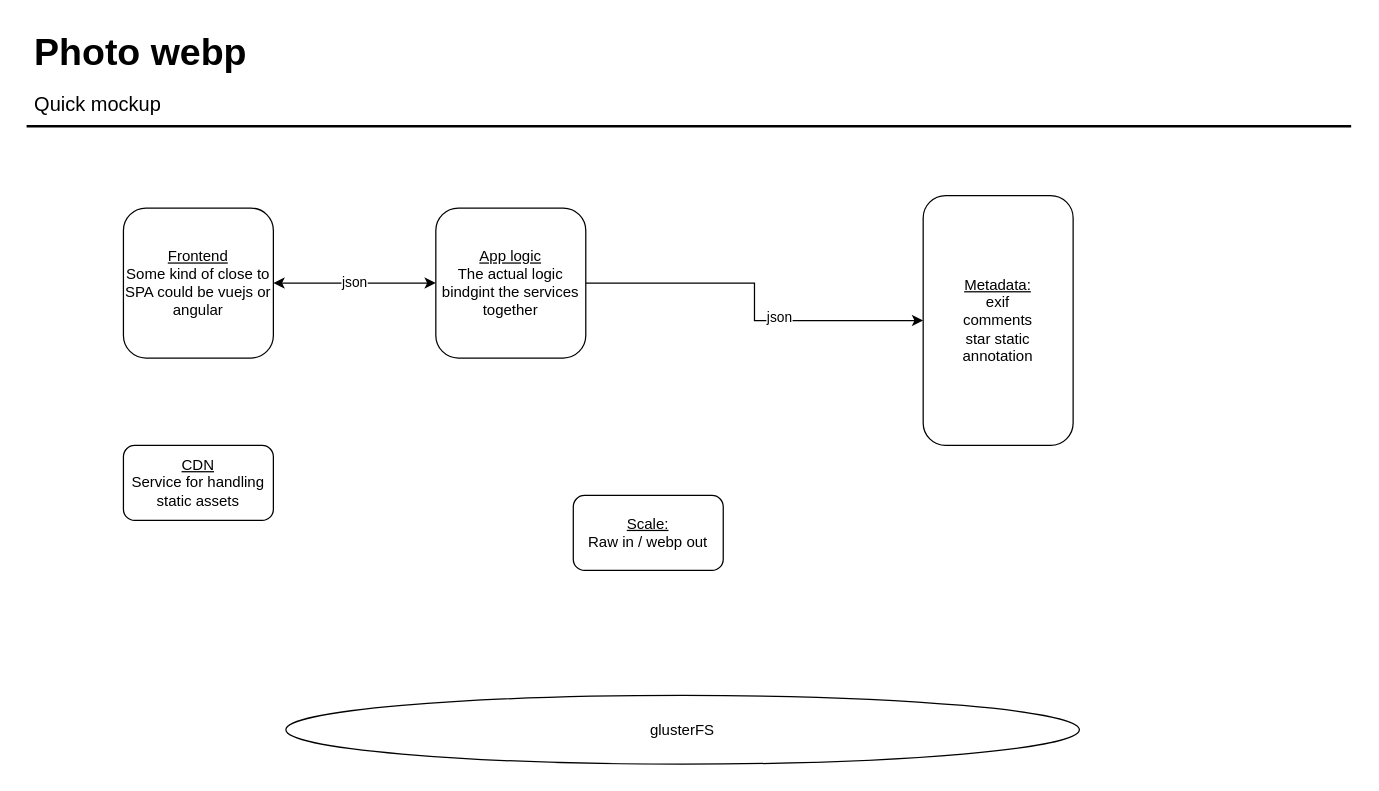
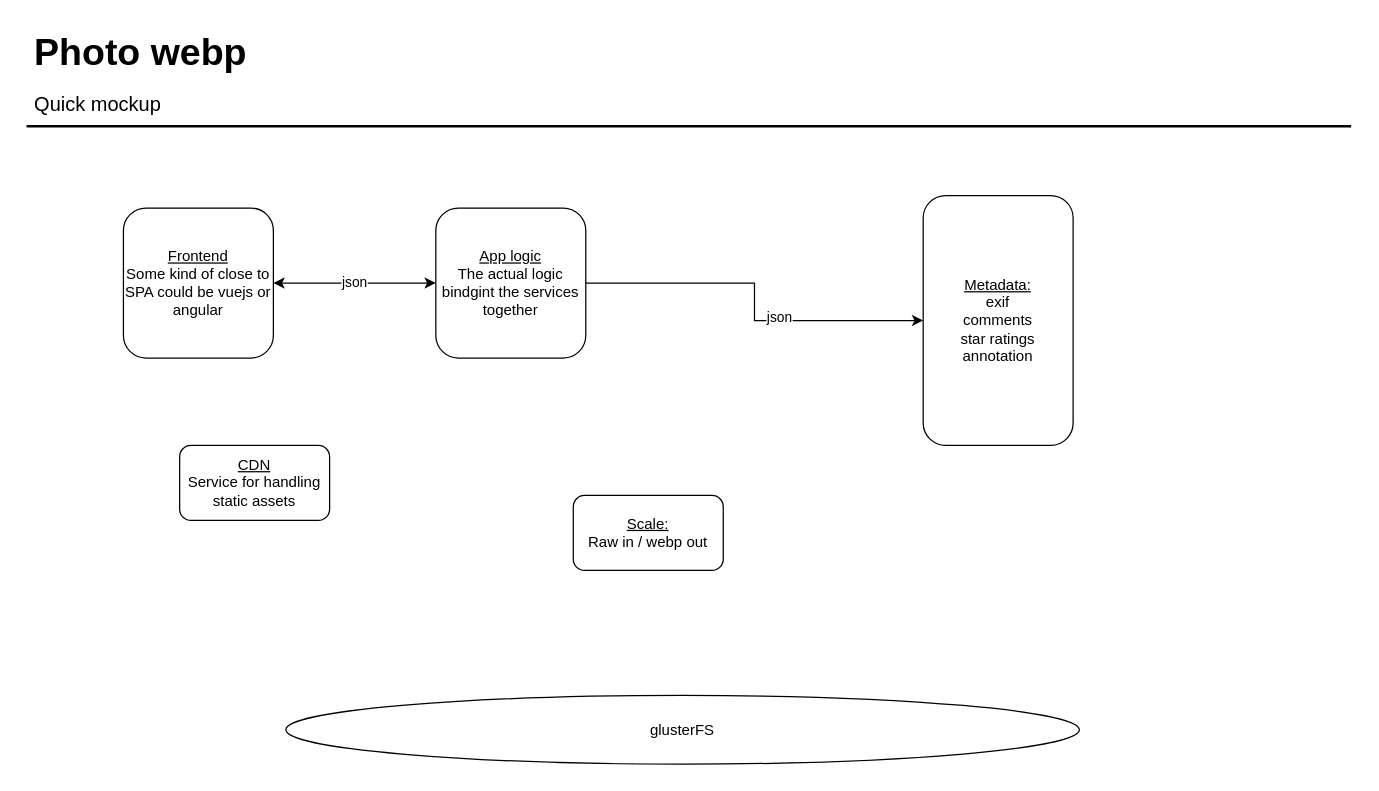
(998, 321) -> (998, 321)
(198, 483) -> (254, 483)
